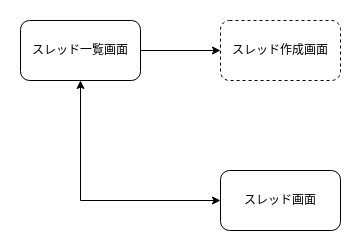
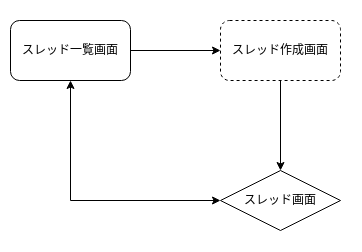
(81, 51) -> (71, 51)
none -> (281, 122)
(281, 201) -> (281, 201)
